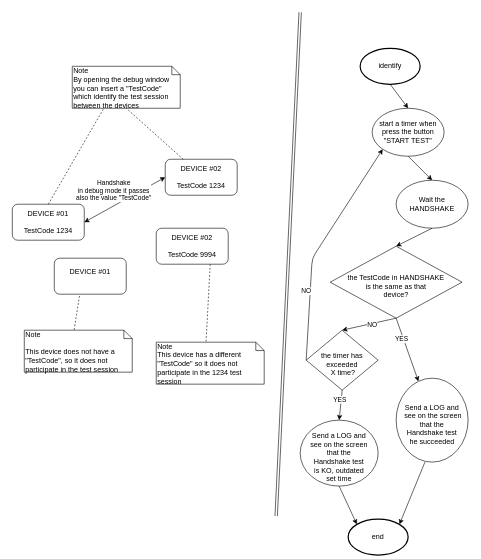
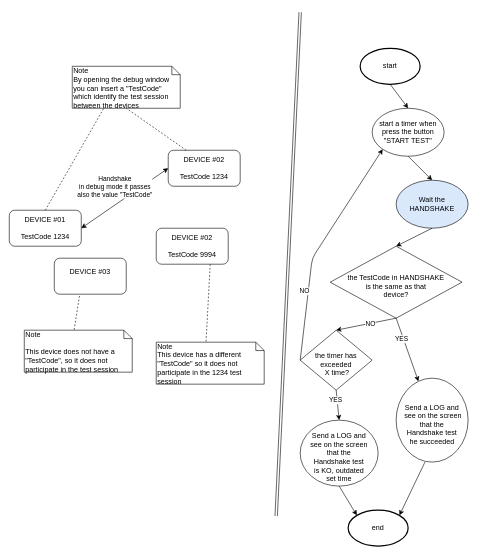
(390, 66) -> (390, 66)
(201, 177) -> (204, 168)
(432, 204) -> (432, 204)
(48, 222) -> (45, 228)
(90, 276) -> (90, 276)
(342, 360) -> (336, 360)
(378, 537) -> (378, 528)
